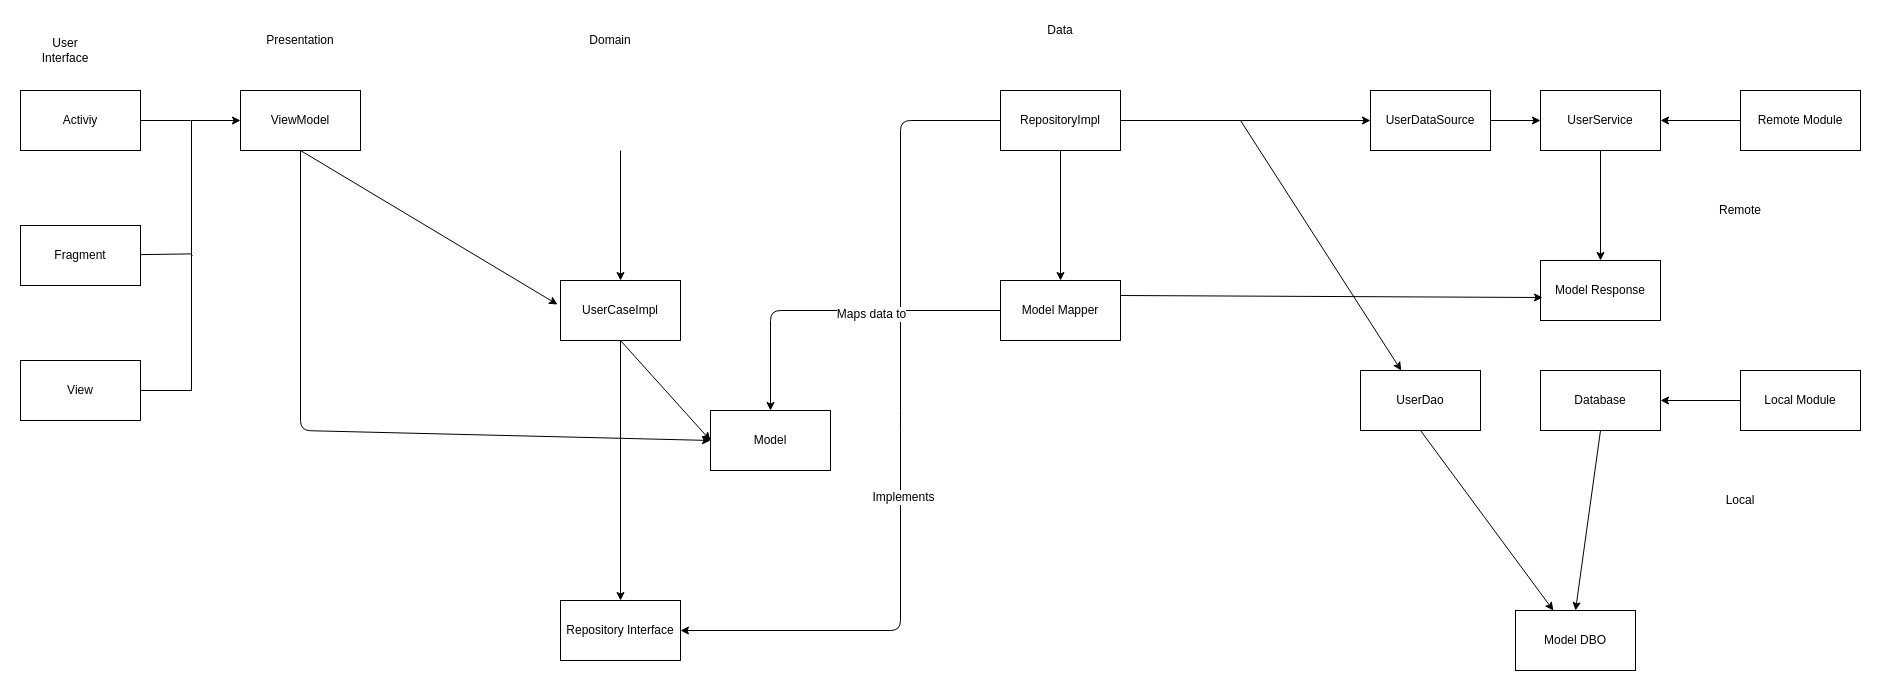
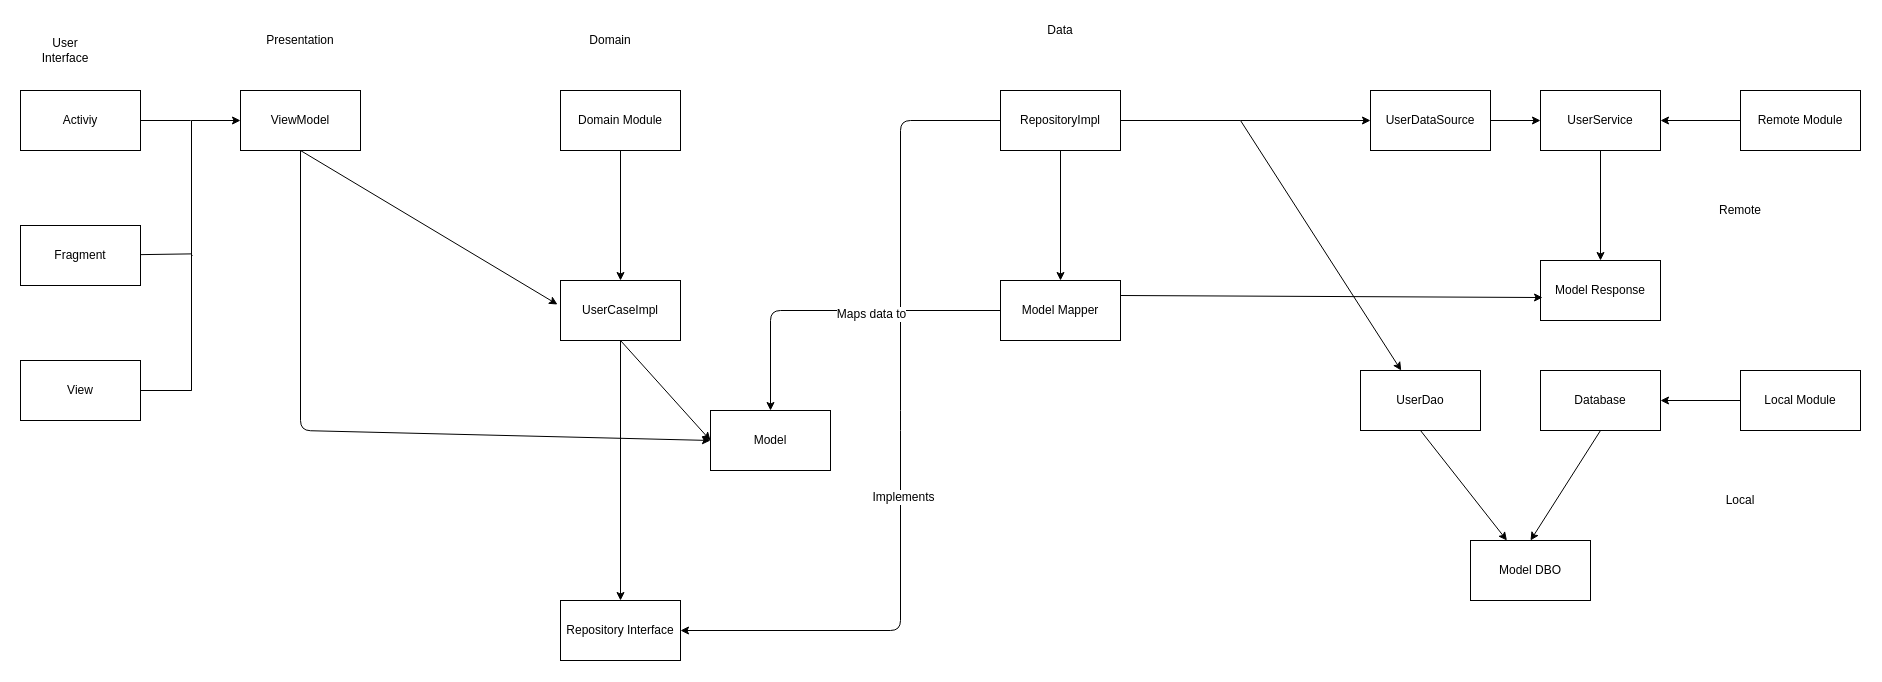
none -> (621, 121)
(1576, 641) -> (1531, 571)
